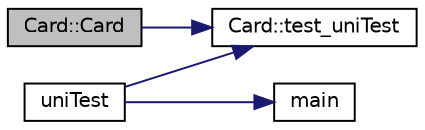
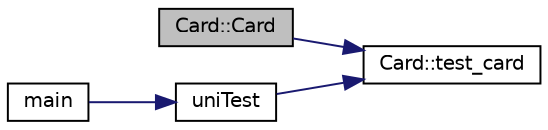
(314, 28) -> (452, 65)
(189, 102) -> (122, 102)
